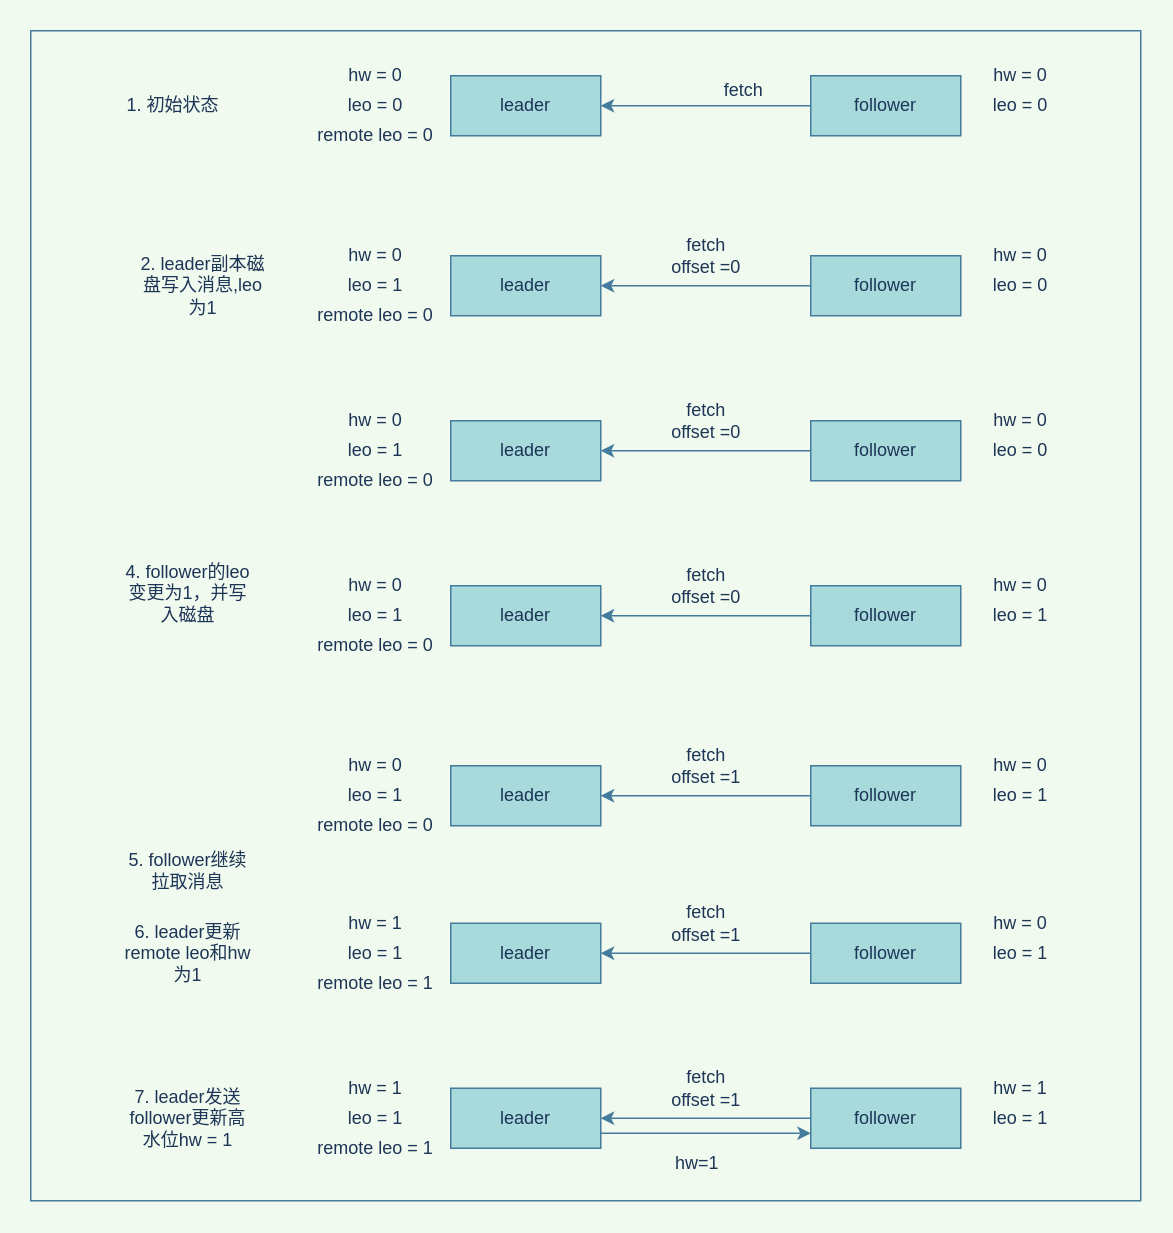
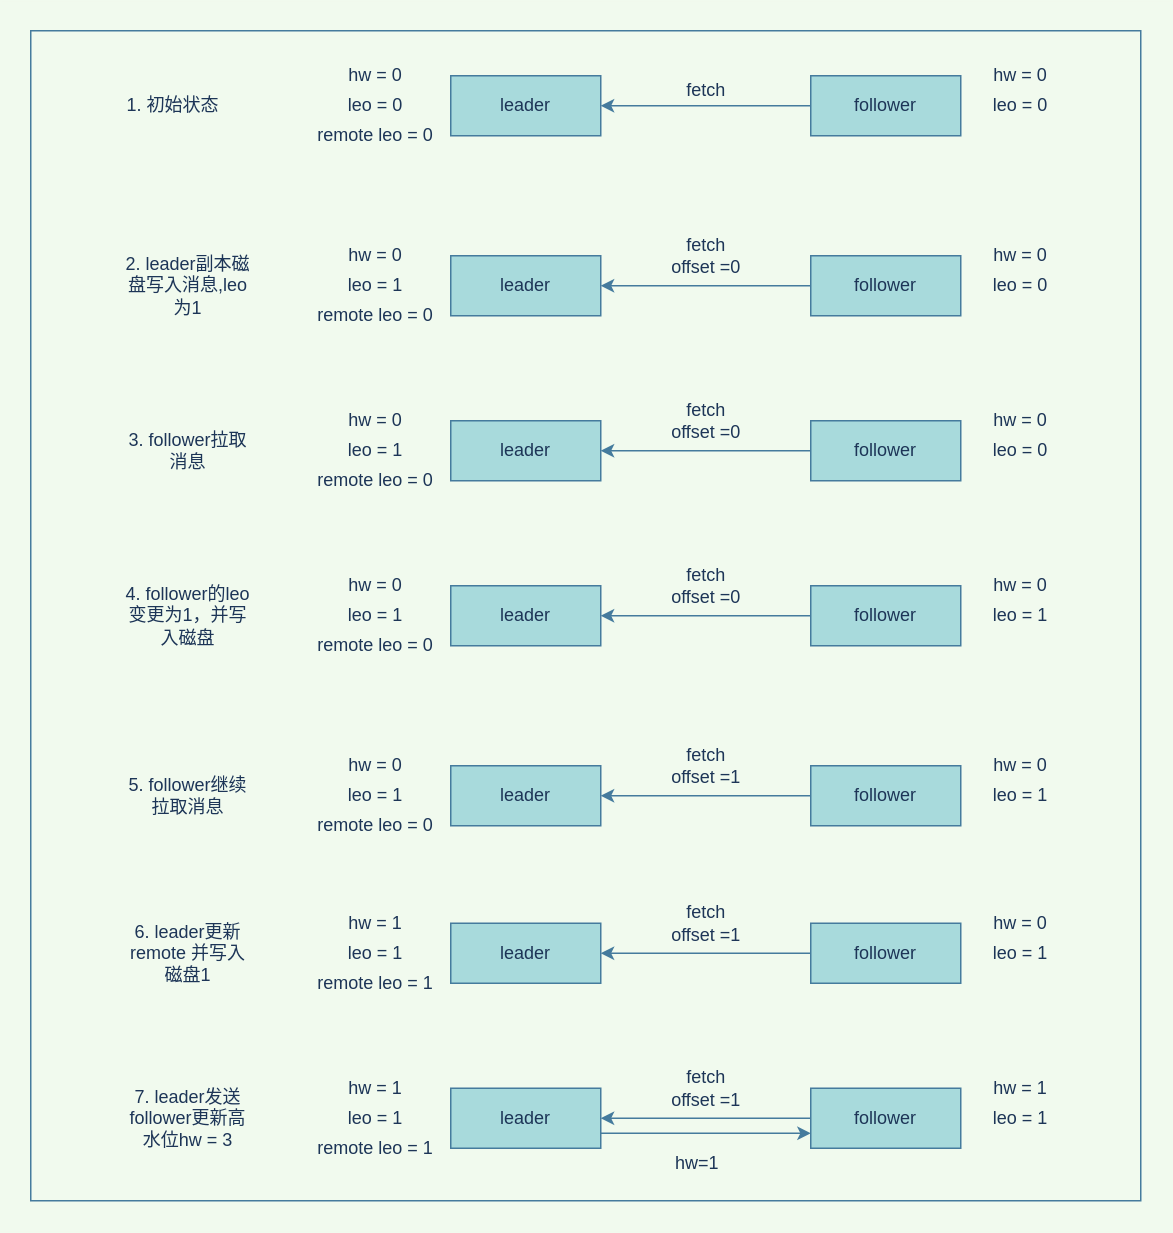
(743, 91) -> (706, 91)
(203, 286) -> (188, 286)
none -> (188, 451)
(188, 593) -> (188, 616)
(188, 871) -> (188, 796)
(188, 953) -> (188, 953)
(188, 1118) -> (188, 1118)
